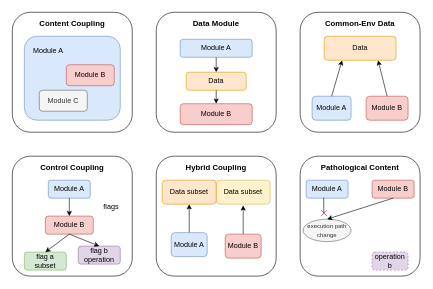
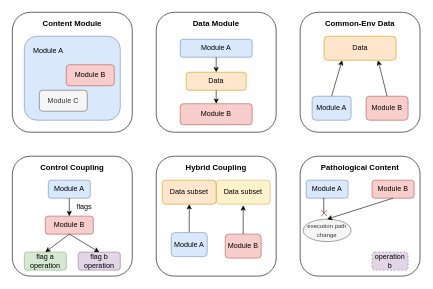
(72, 23) -> (72, 23)
(111, 207) -> (84, 207)
(99, 255) -> (99, 261)
(45, 261) -> (45, 261)
